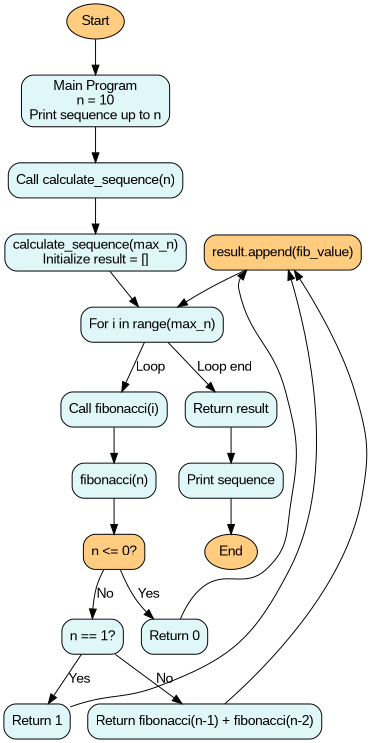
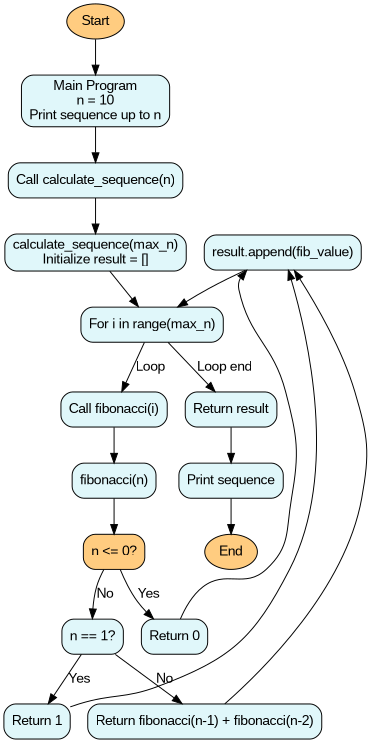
(283, 253) -> (283, 253)
